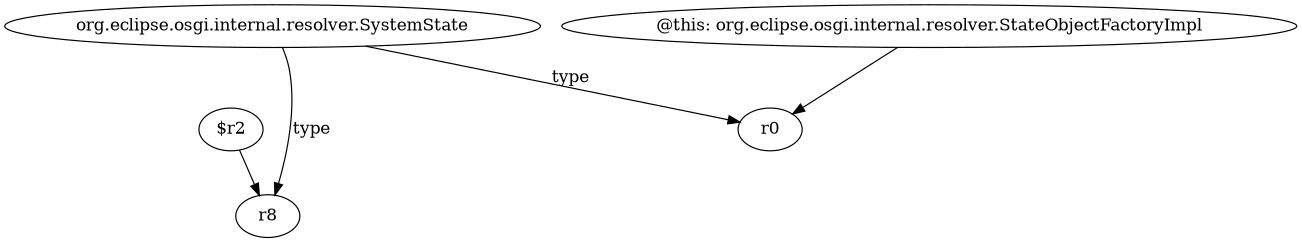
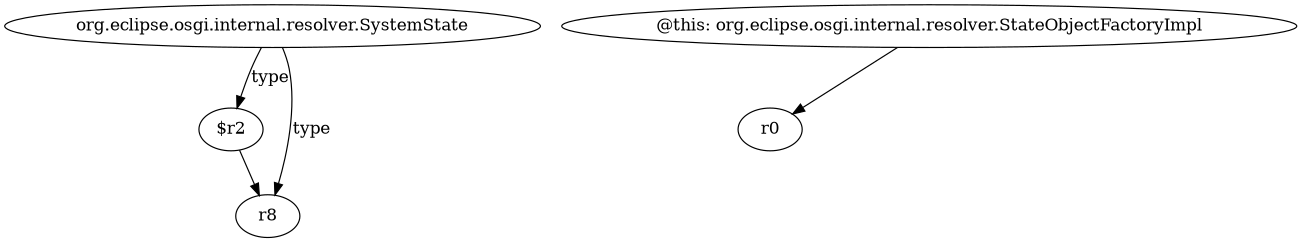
(547, 83) -> (250, 72)
